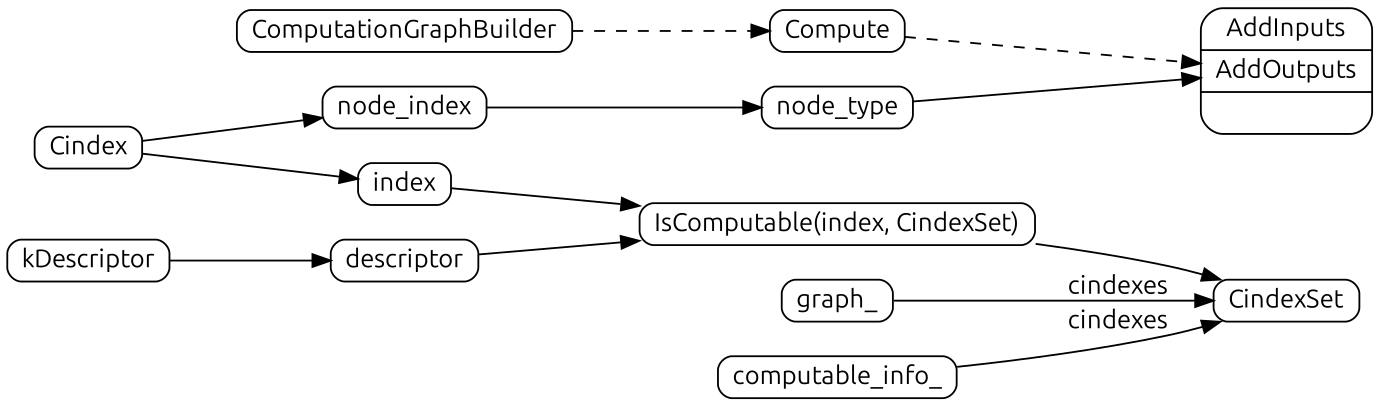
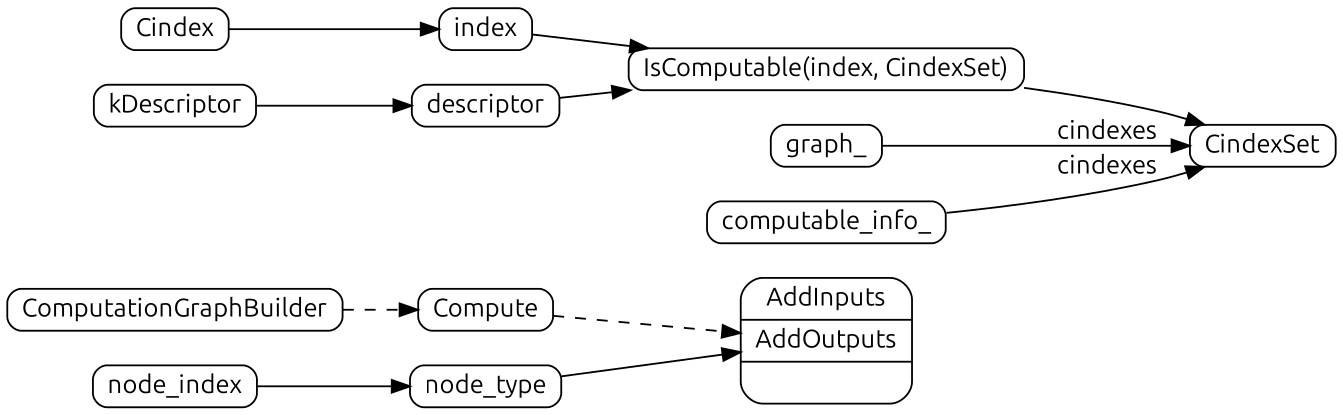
(223, 131) -> none
